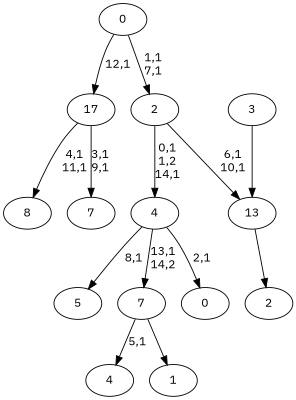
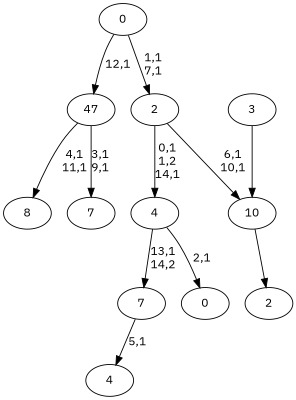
(91, 110) -> (91, 110)
(252, 213) -> (252, 213)
(78, 303) -> none
(173, 380) -> none
